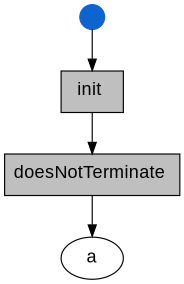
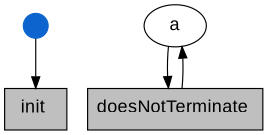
(92, 128) -> (168, 61)
